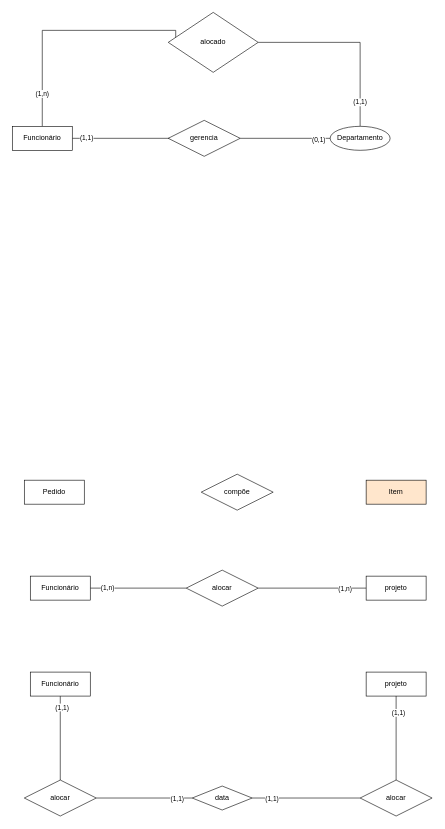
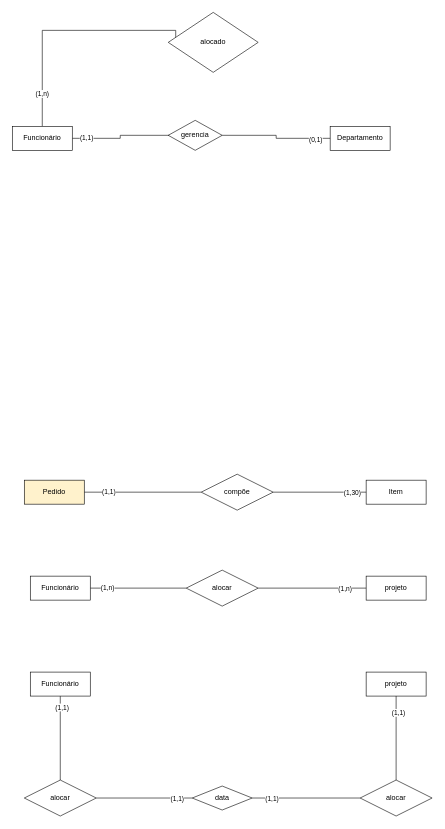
(351, 42) -> none
(204, 138) -> (195, 135)
(360, 138) -> (360, 138)
(54, 492) -> (54, 492)
none -> (108, 492)
none -> (319, 492)
(396, 492) -> (396, 492)
